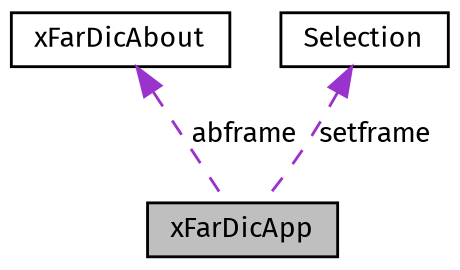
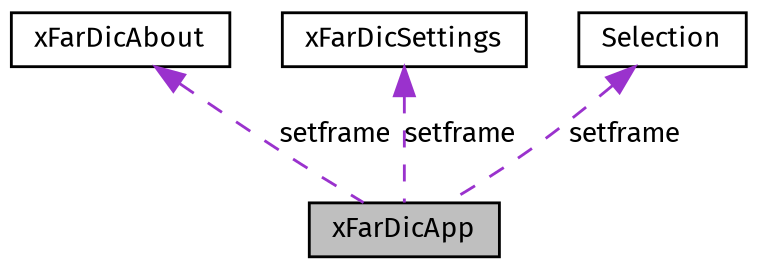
none -> (404, 40)
(244, 135) -> (336, 135)
